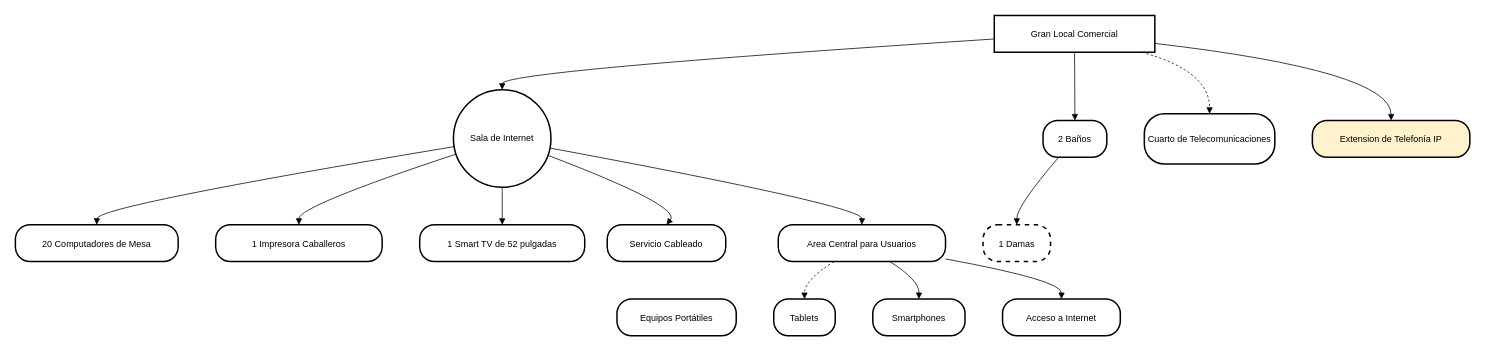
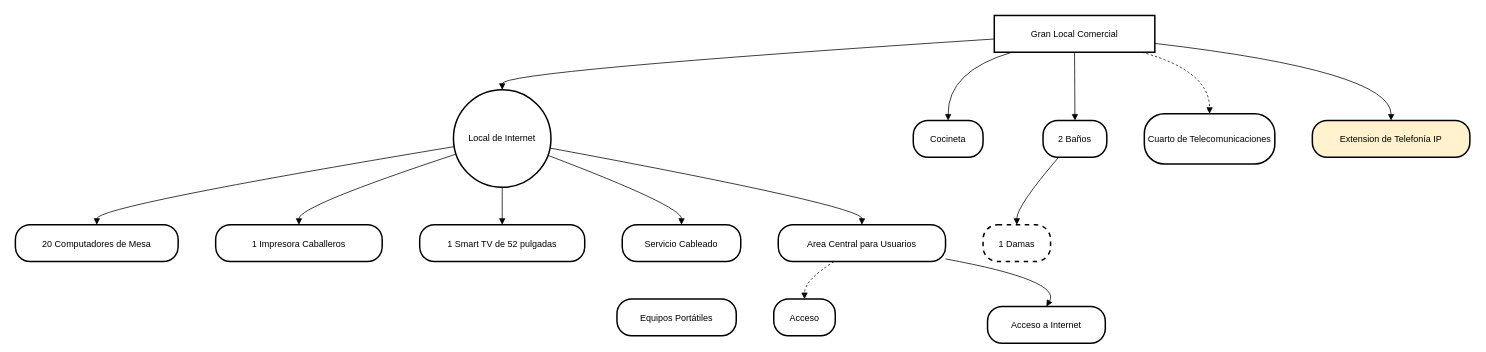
none -> (968, 74)
(502, 138) -> (502, 138)
none -> (948, 139)
(666, 243) -> (681, 243)
(907, 274) -> none
(919, 317) -> none
(1061, 317) -> (1046, 325)
(804, 318) -> (804, 318)
